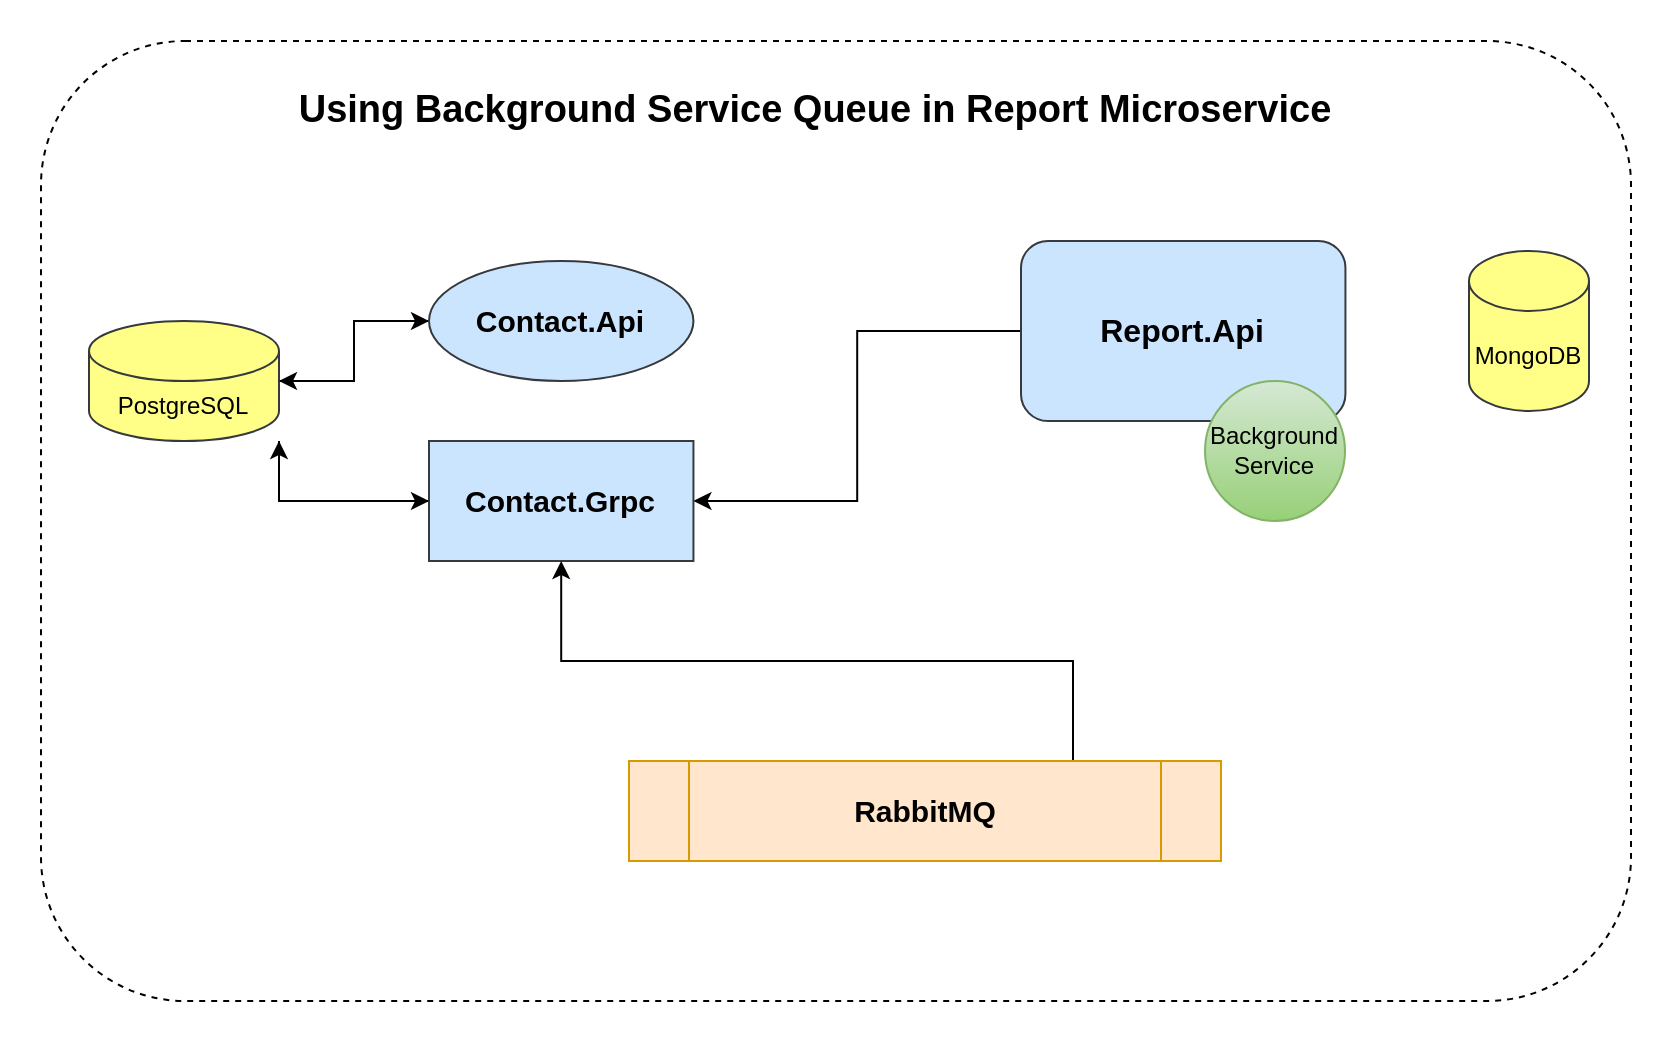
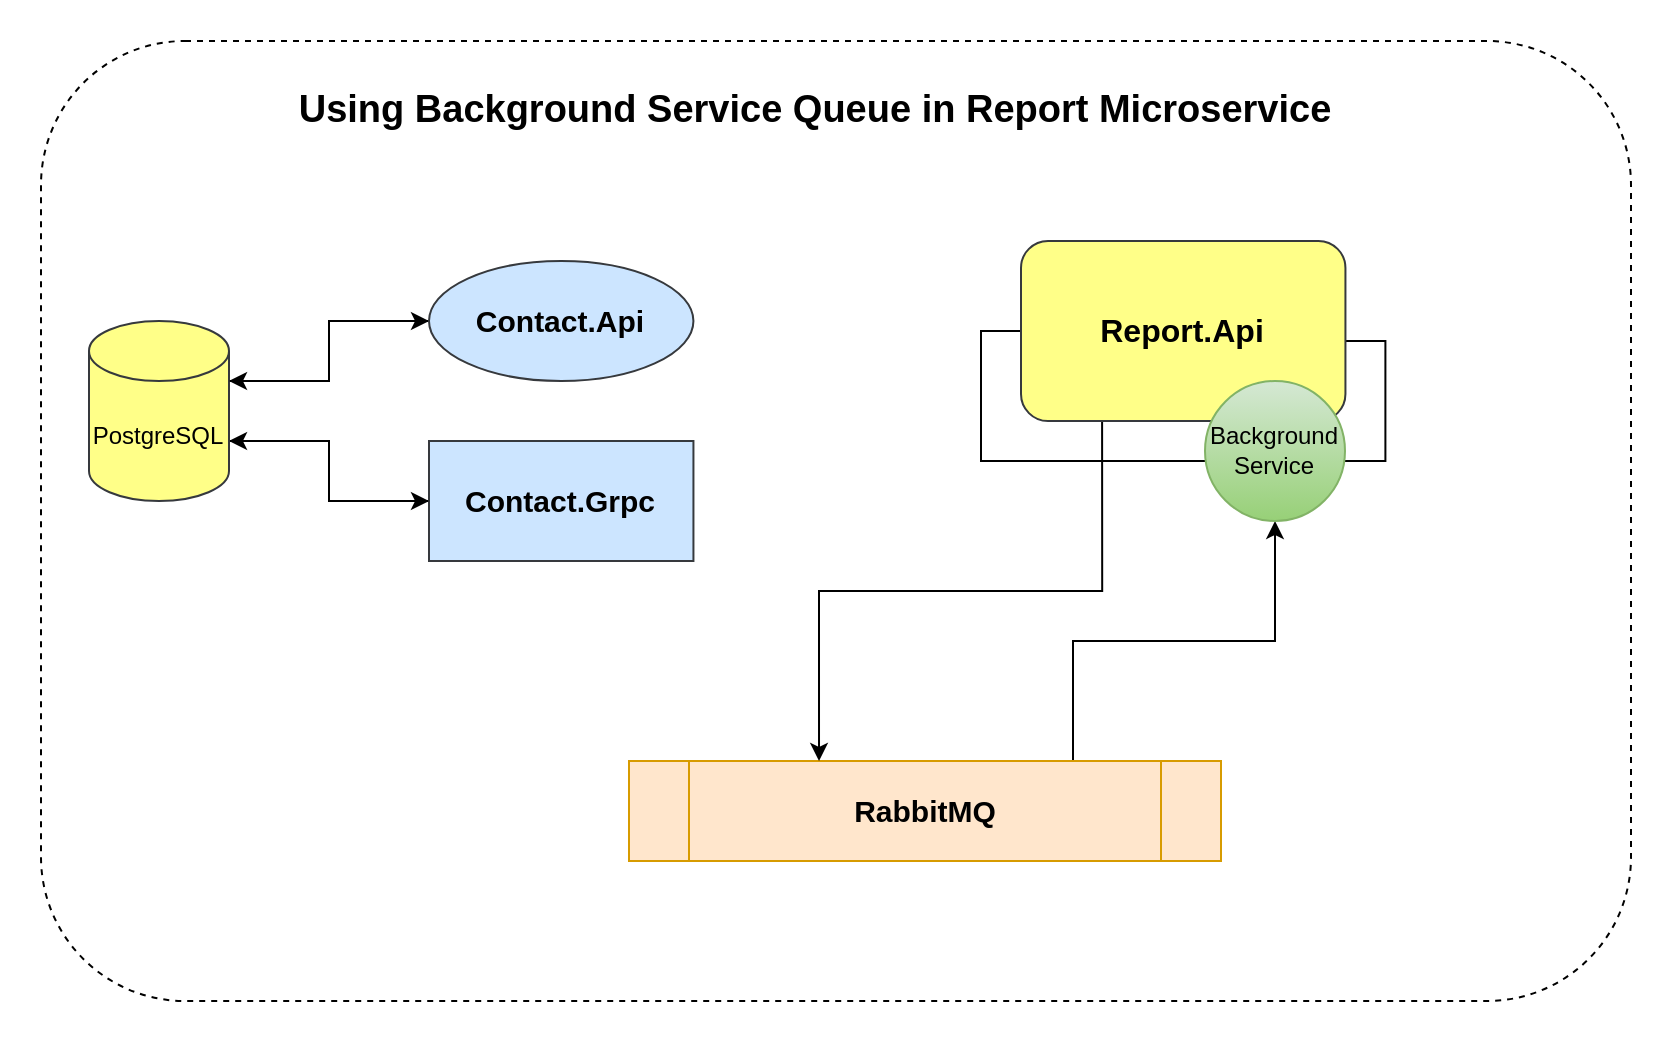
(1183, 331) -> (1183, 331)
(1529, 331) -> none
(184, 381) -> (159, 411)
(857, 429) -> (1027, 461)
none -> (967, 591)
(775, 661) -> (1216, 641)
